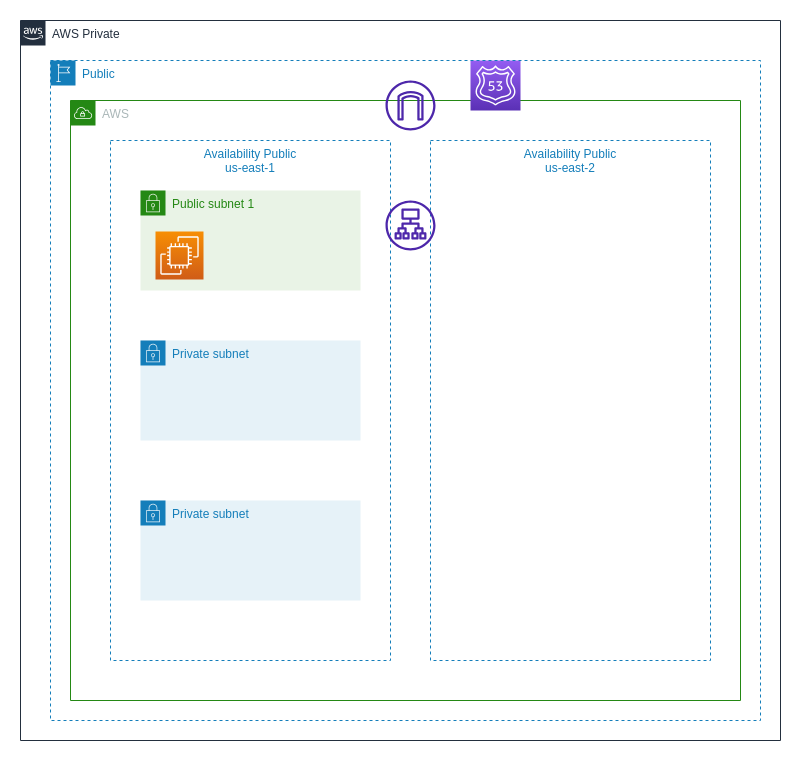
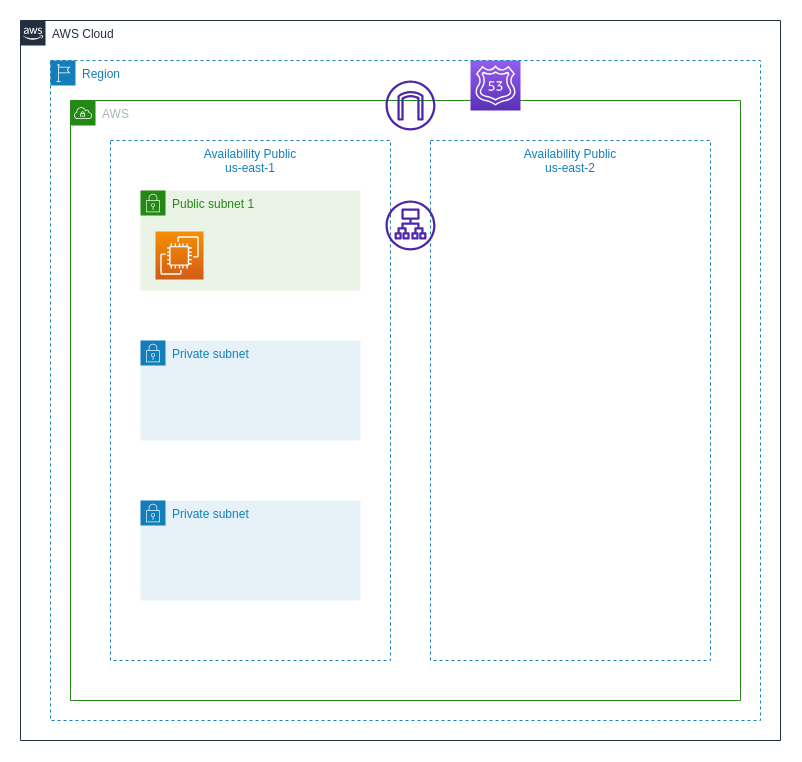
(86, 35) -> (80, 35)
(100, 75) -> (101, 75)
